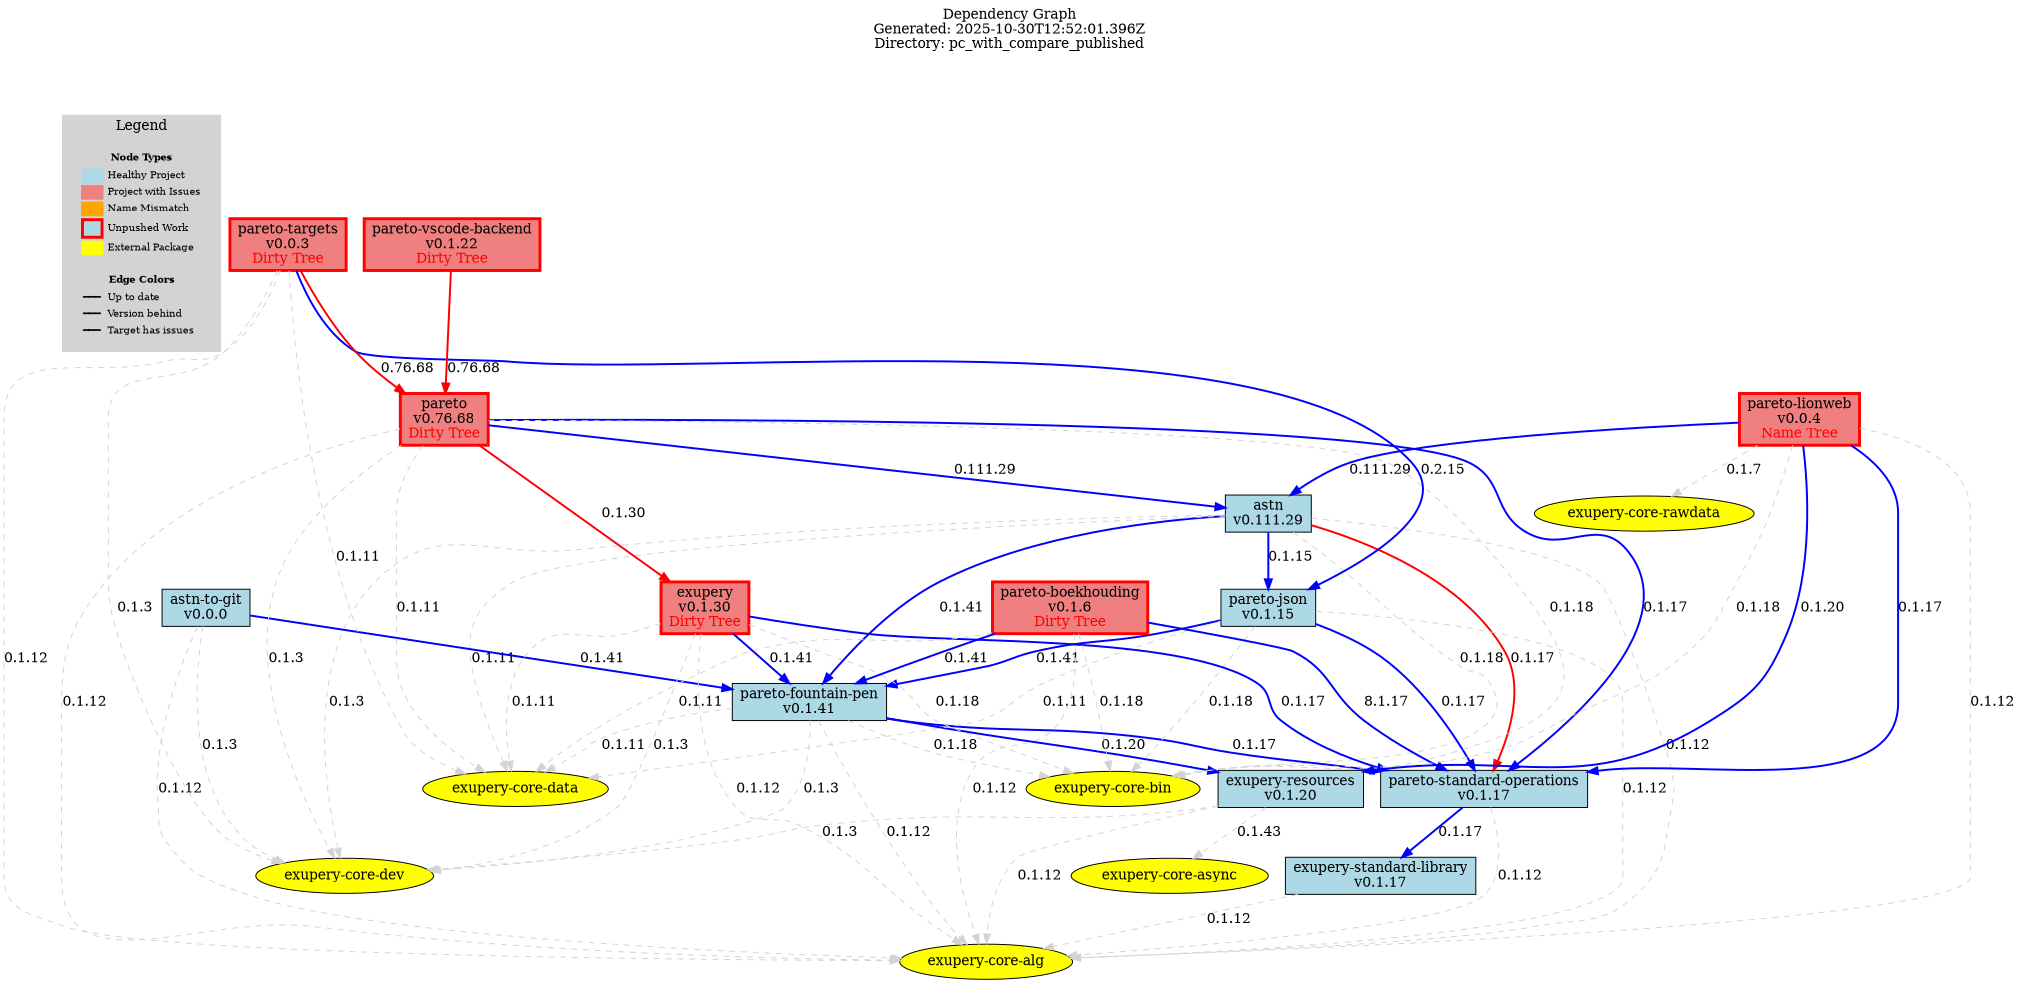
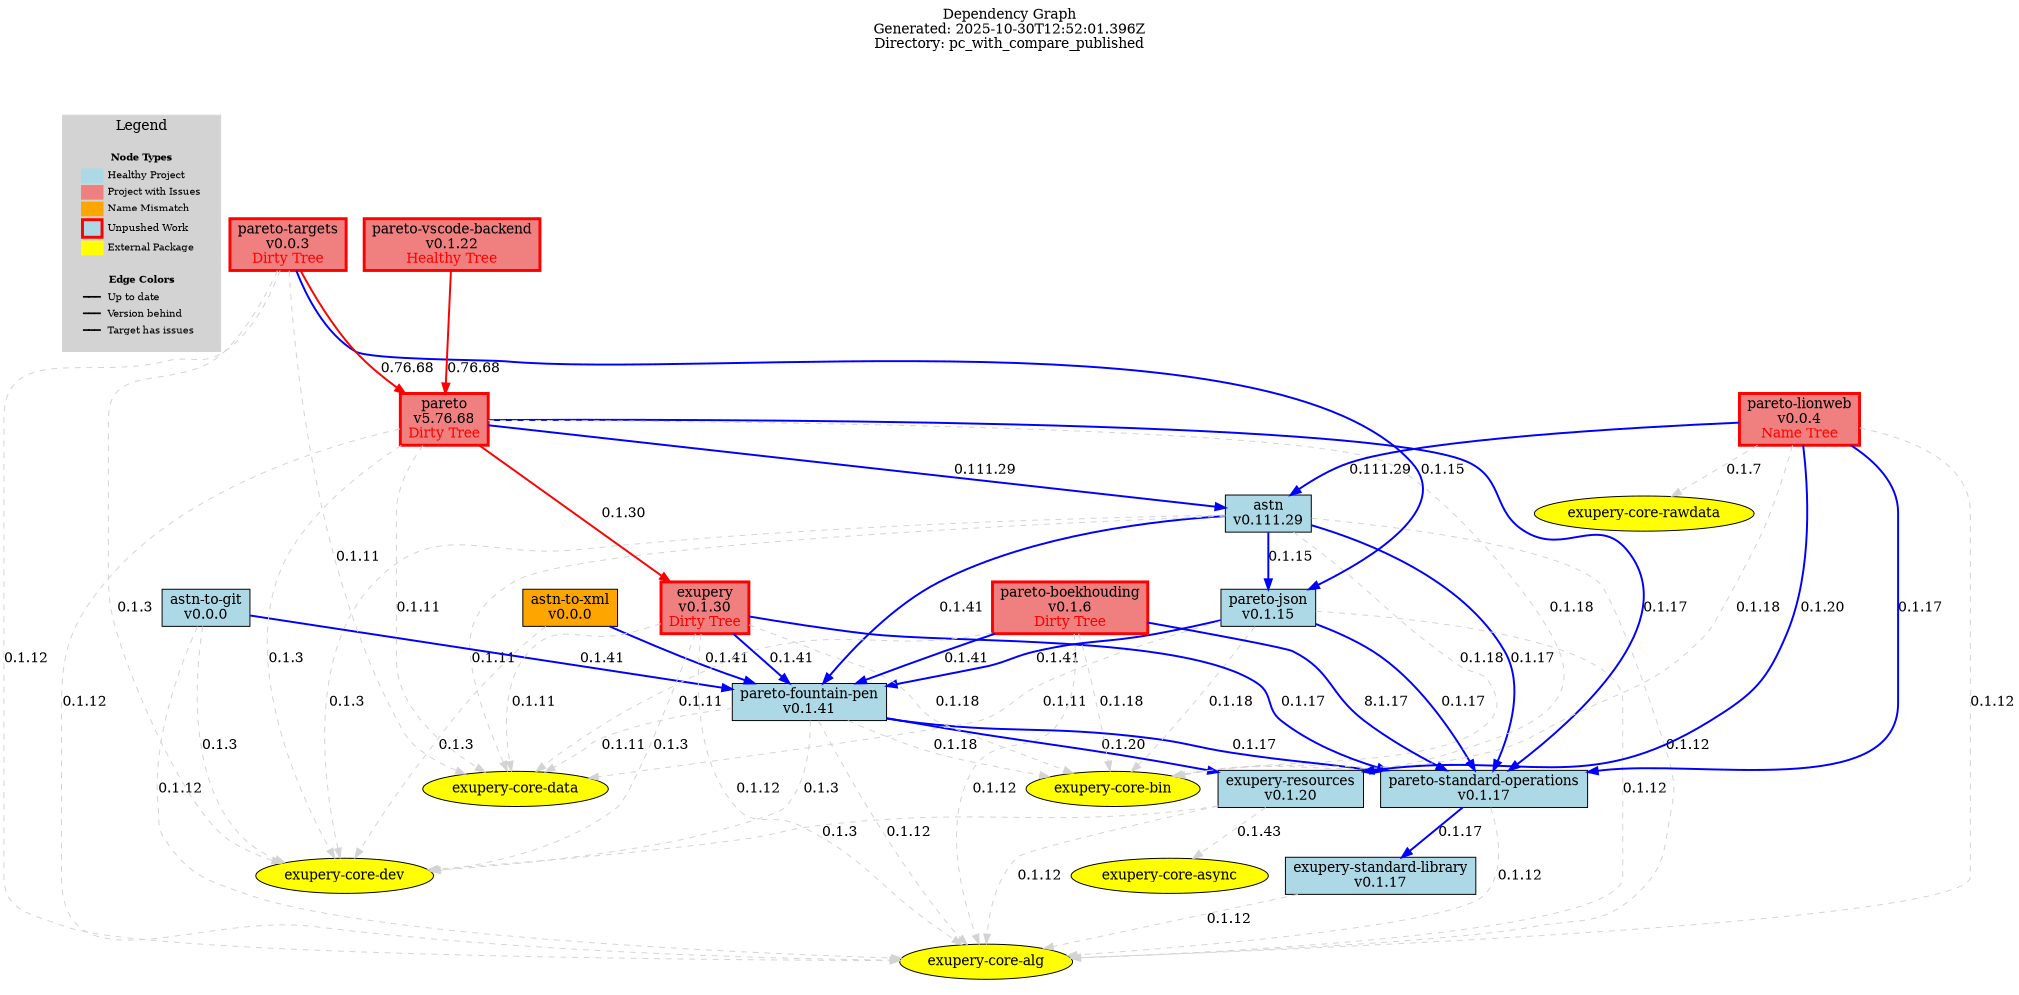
(452, 259) -> (452, 259)
(444, 419) -> (444, 419)
(1443, 470) -> (1443, 470)
(1466, 604) -> (1466, 604)
none -> (570, 608)
